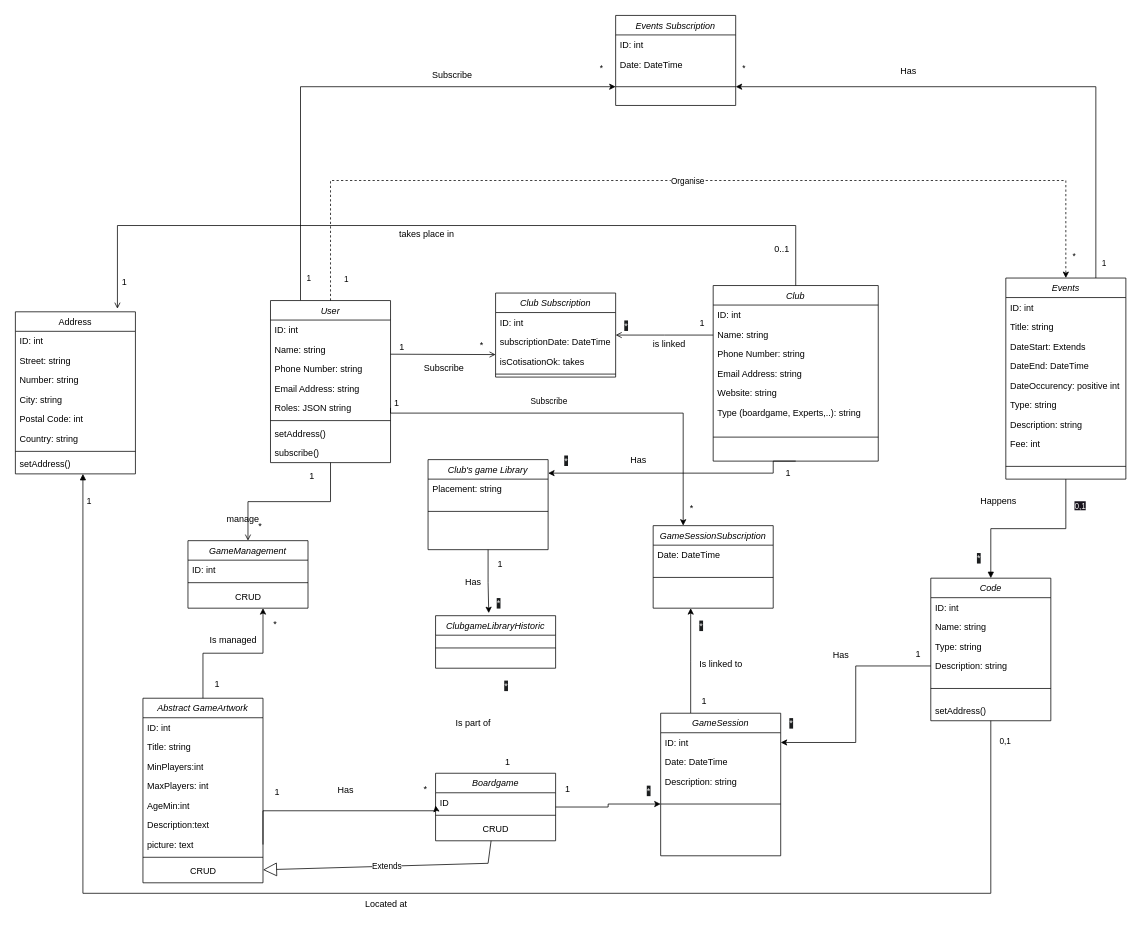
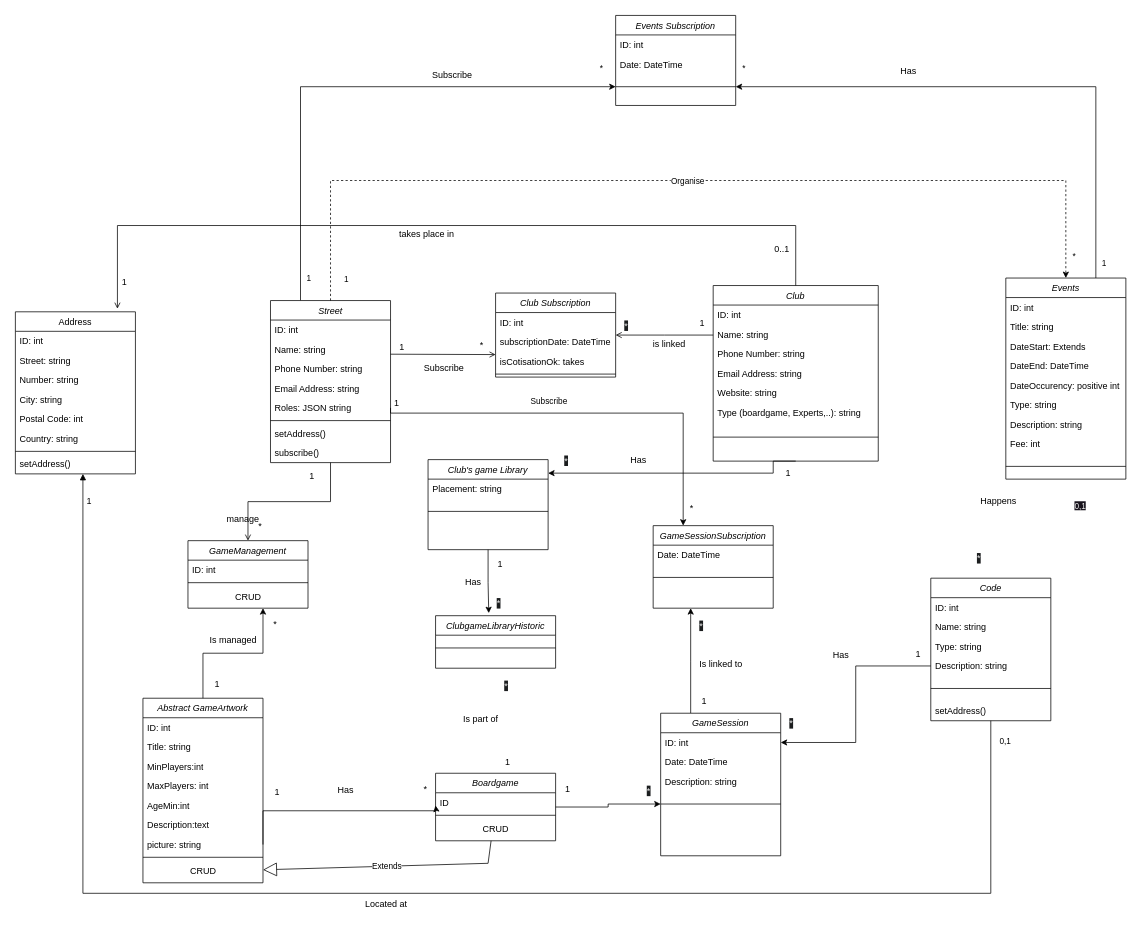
(330, 311) -> (330, 311)
(1030, 528) -> none
(473, 723) -> (480, 719)
(177, 845) -> (180, 845)
